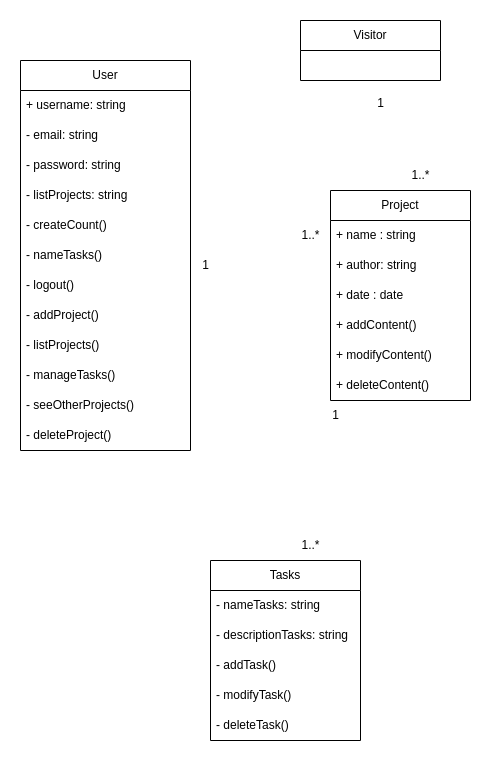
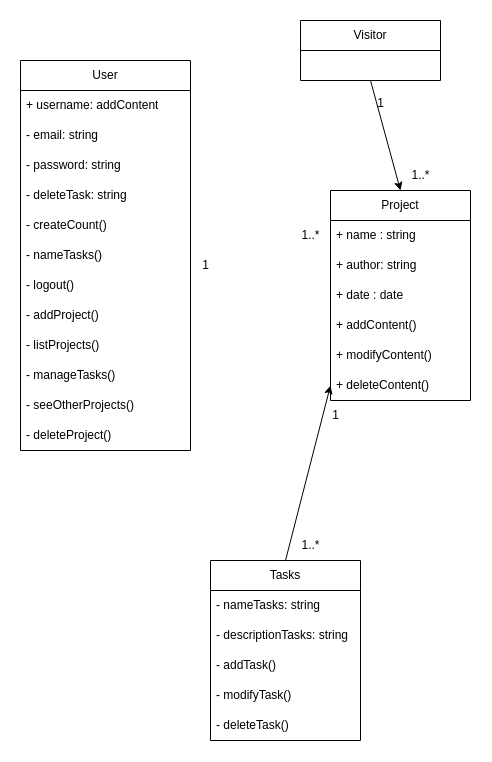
(81, 106) -> (96, 106)
none -> (385, 133)
(91, 196) -> (86, 196)
none -> (307, 477)
